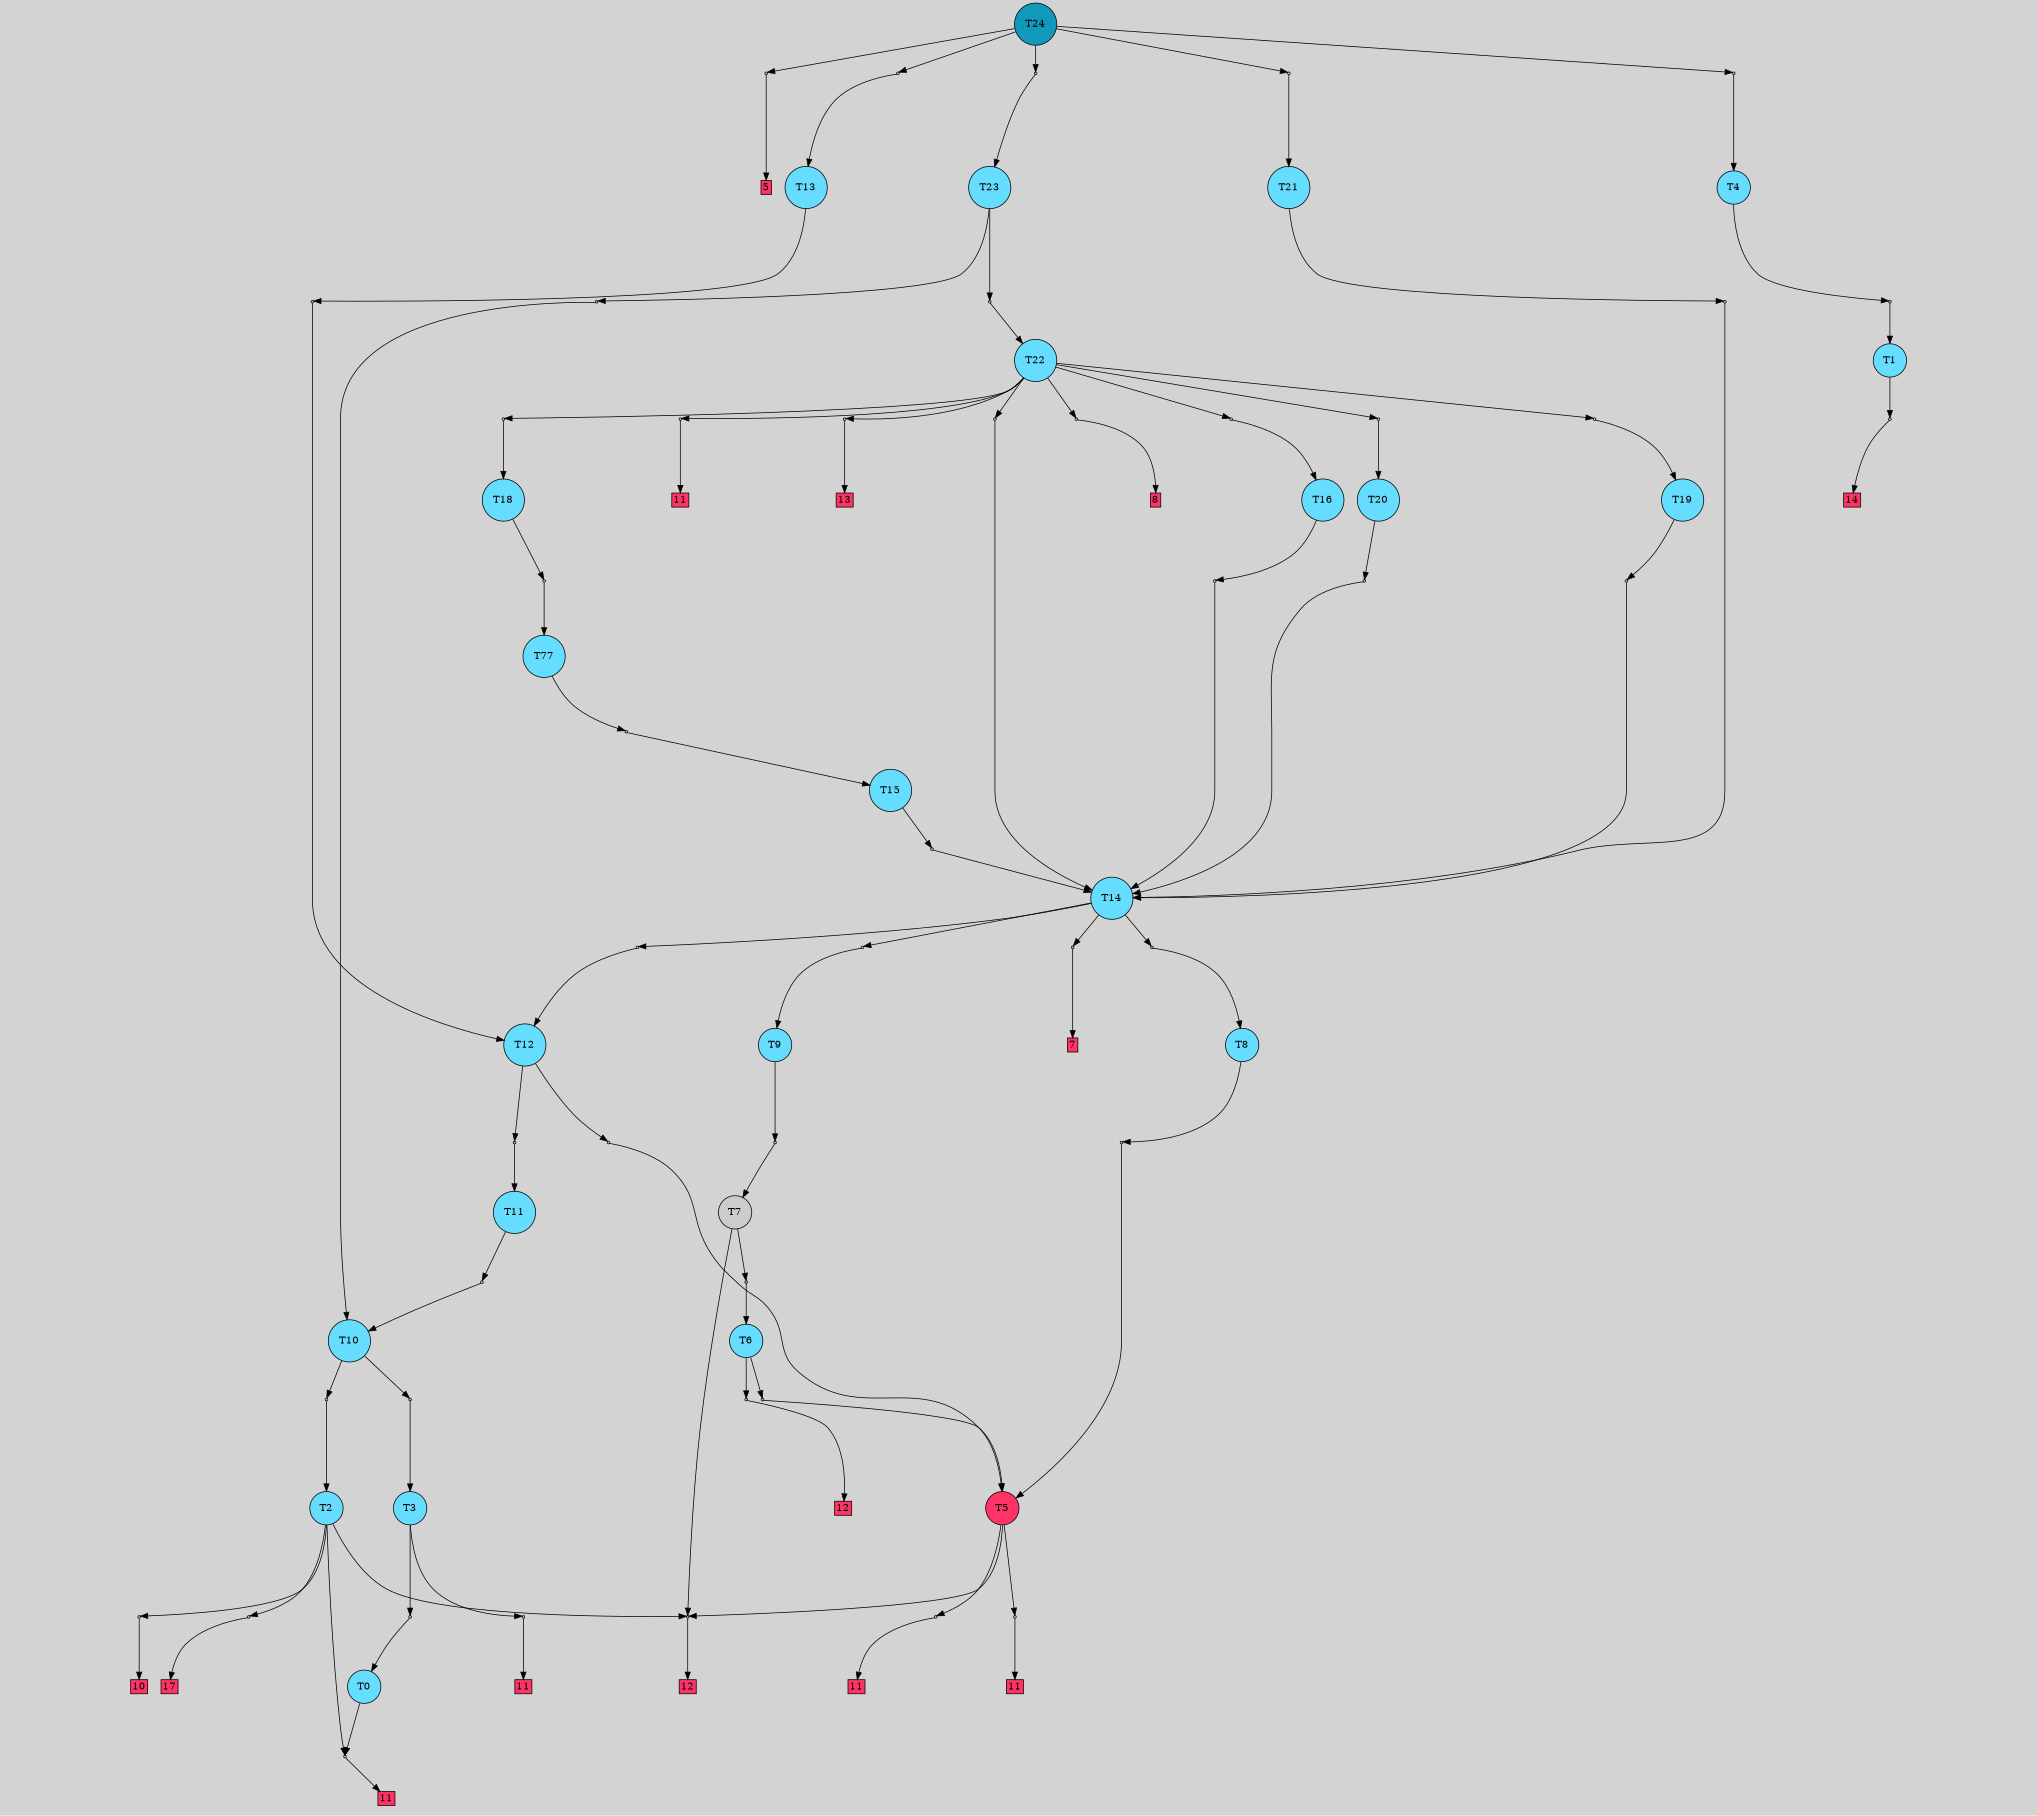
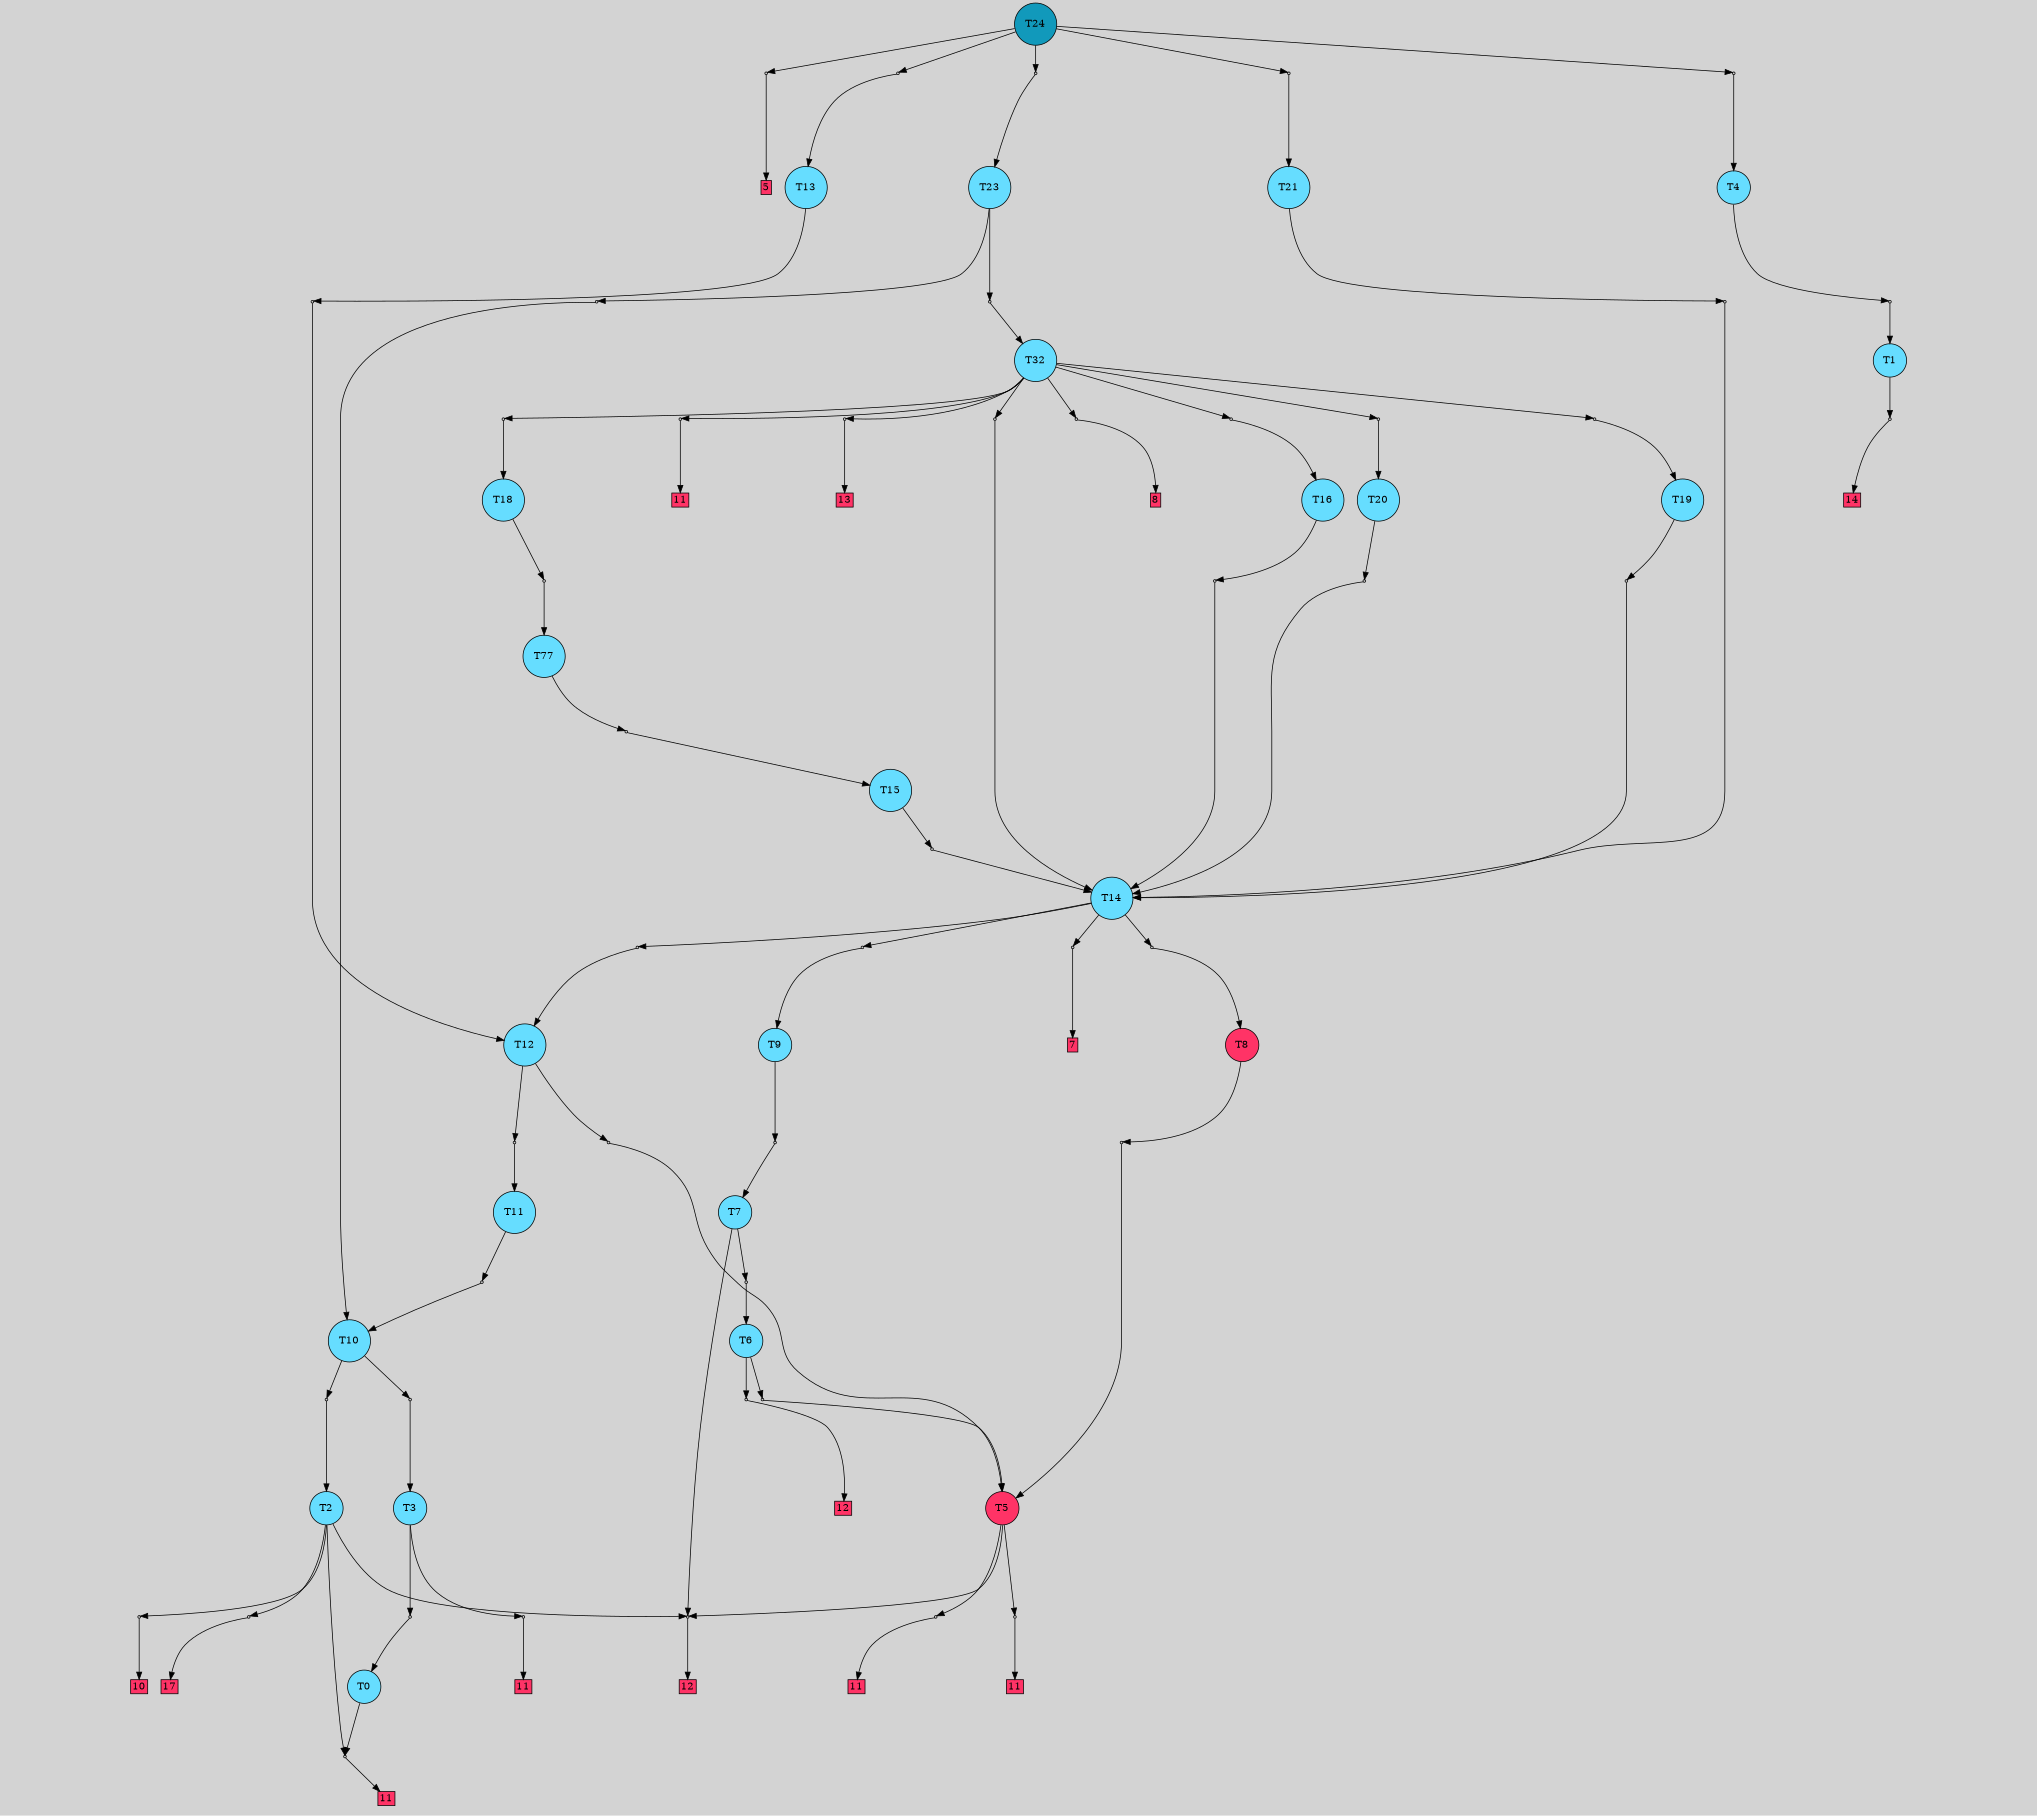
(1036, 360) -> (1036, 360)
(1242, 1045) -> (1242, 1045)
(735, 1212) -> (735, 1212)
